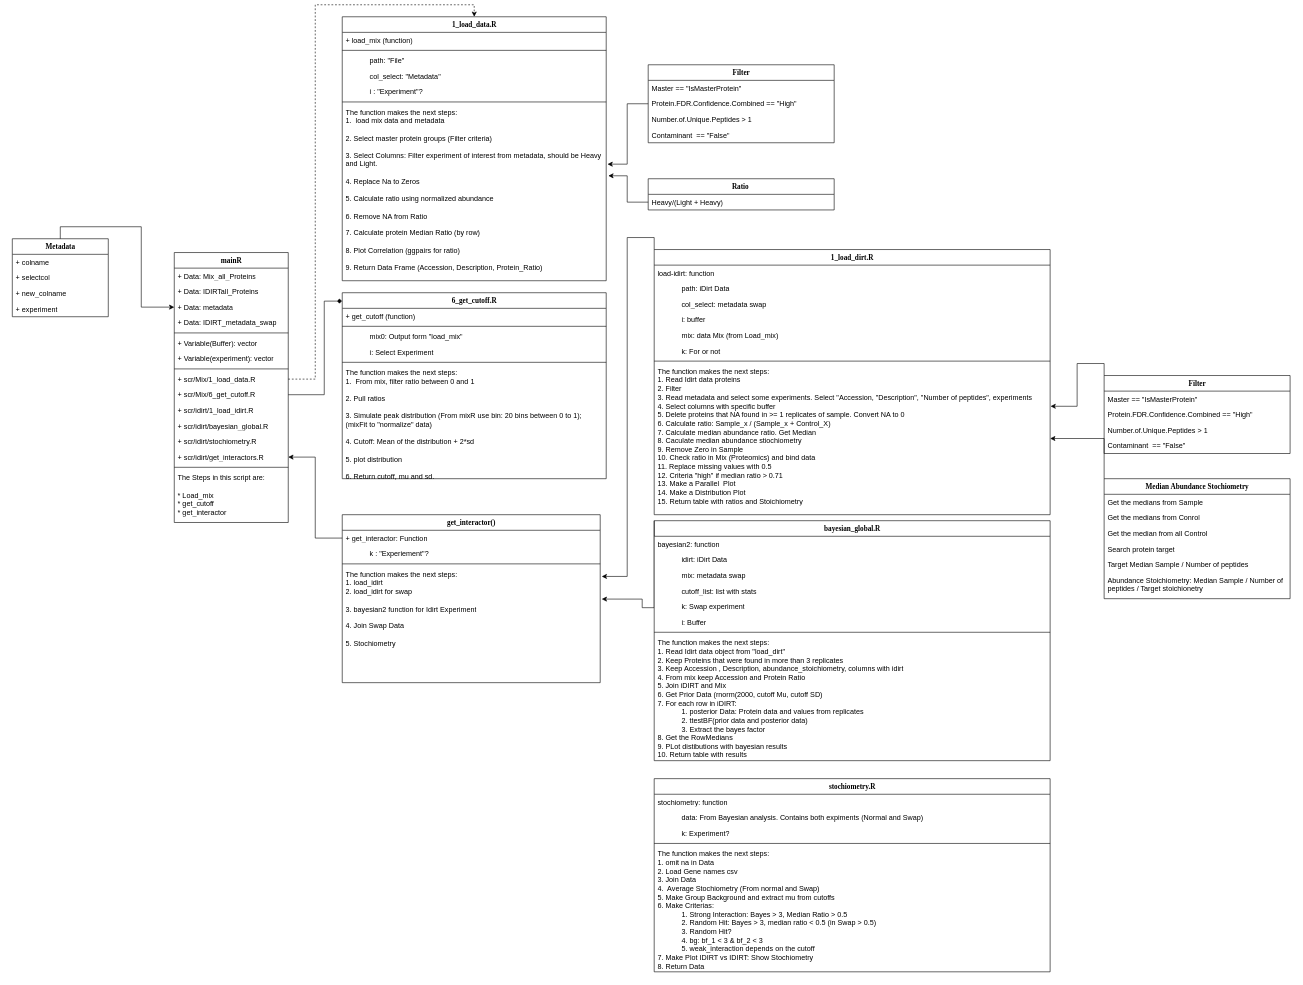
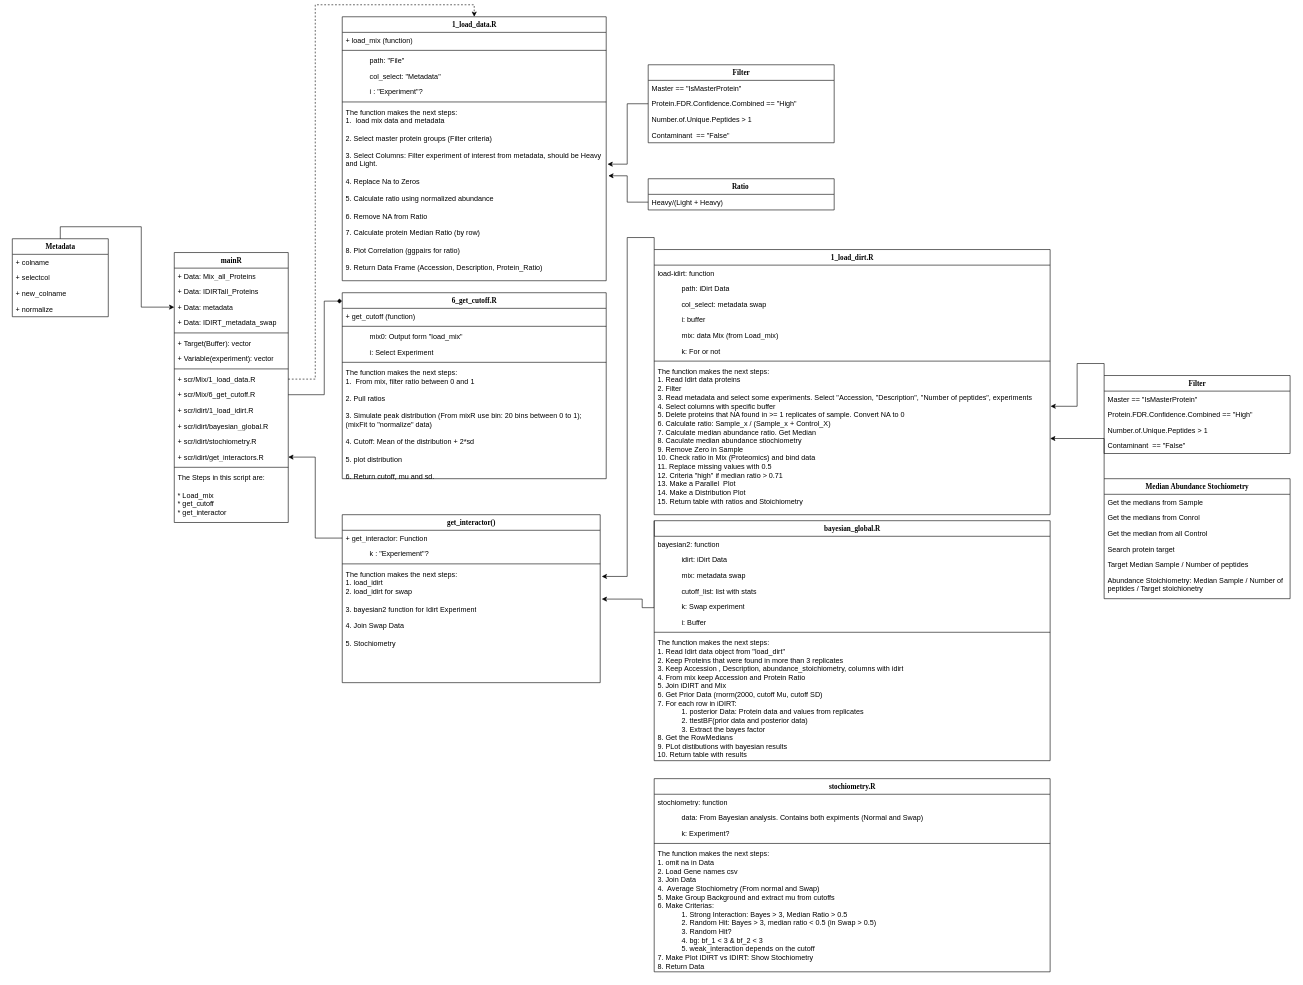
(38, 309) -> (35, 309)
(226, 344) -> (223, 344)
